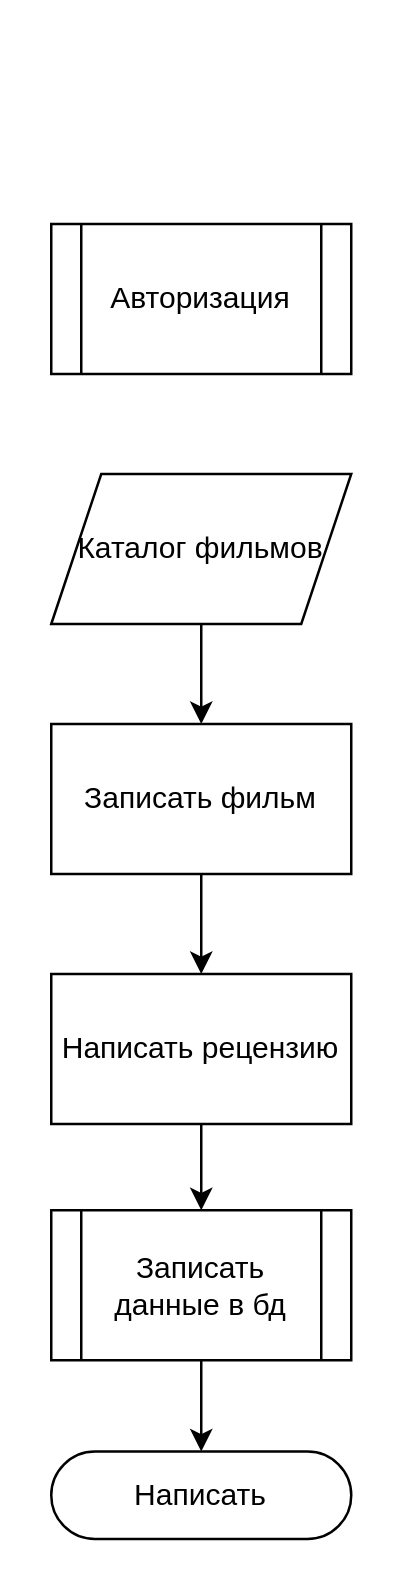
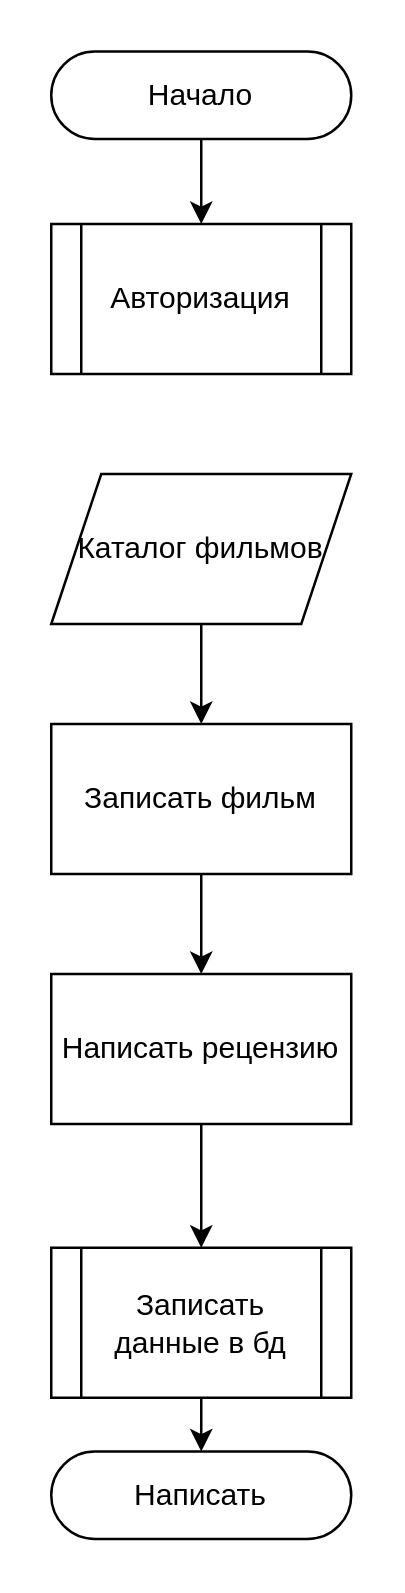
none -> (201, 95)
none -> (201, 173)
(201, 1285) -> (201, 1323)
